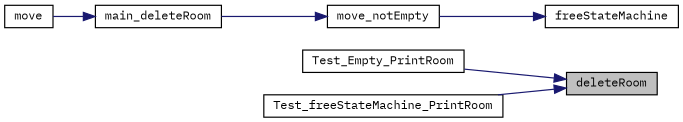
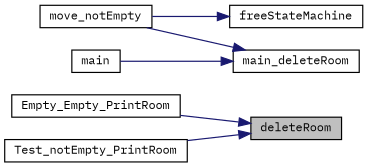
(29, 16) -> (96, 61)
(268, 16) -> (190, 38)
(383, 61) -> (96, 106)
(383, 106) -> (96, 151)
